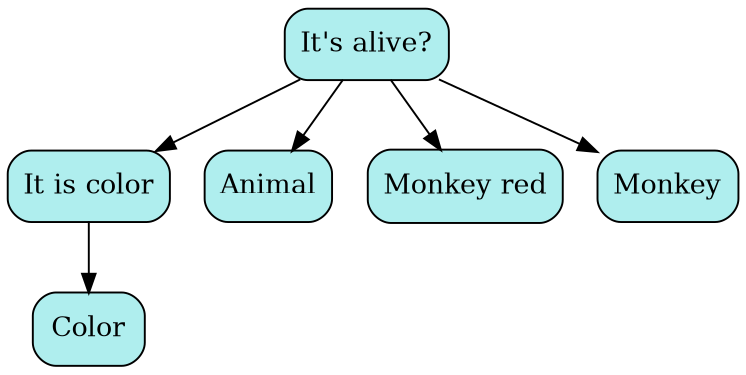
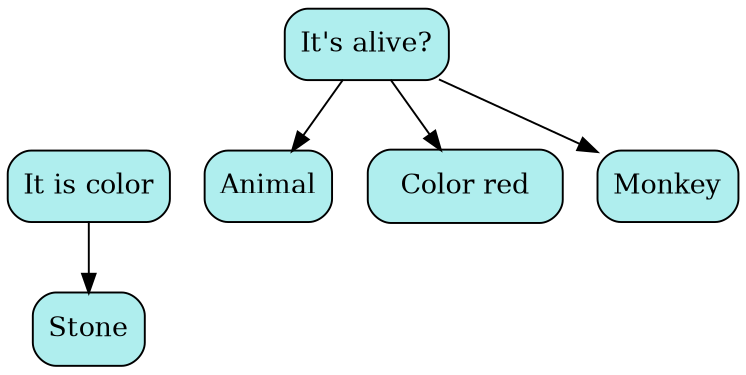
(237, 111) -> none
(465, 186) -> (465, 186)
(89, 329) -> (89, 329)
